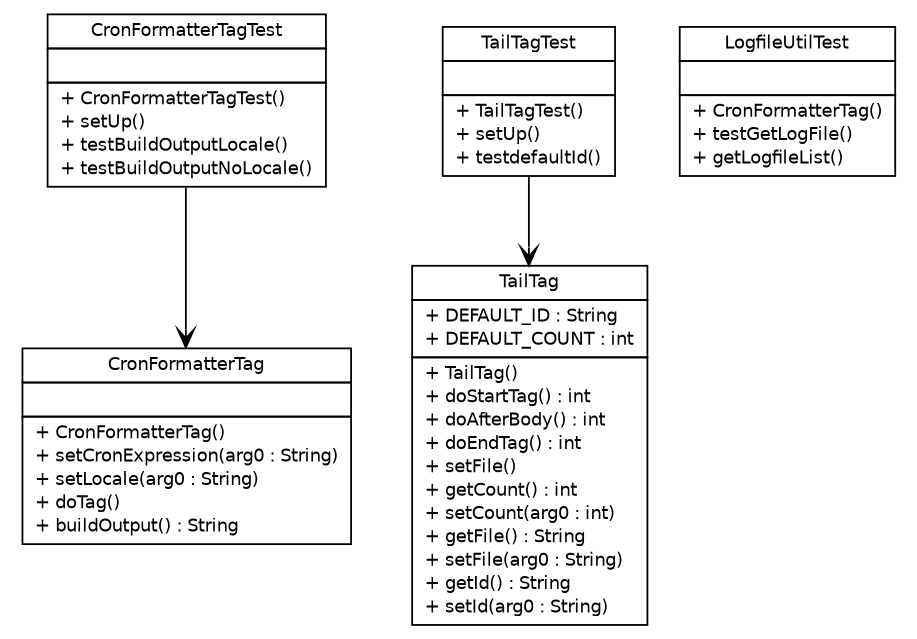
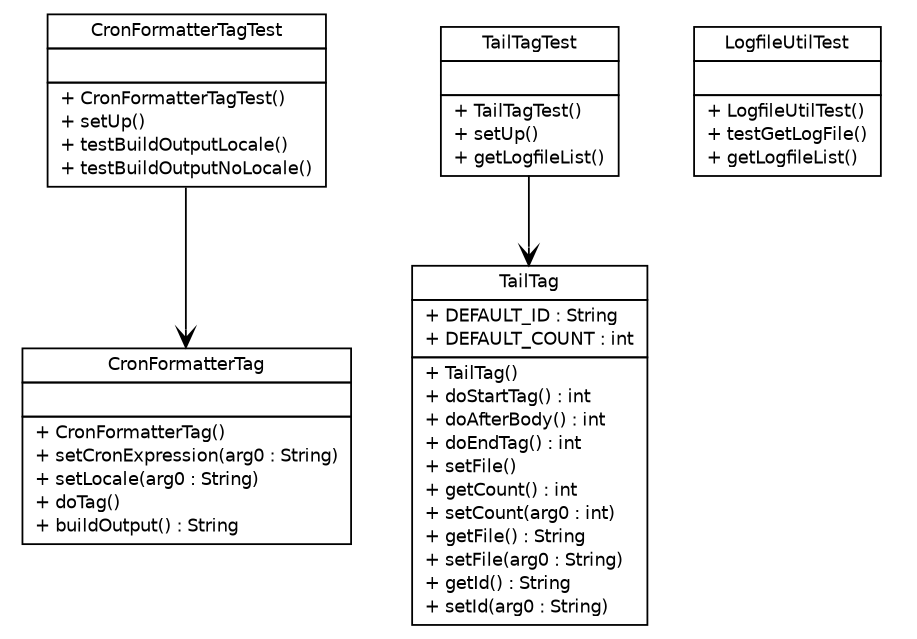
(787, 111) -> (786, 111)
(529, 158) -> (530, 158)
